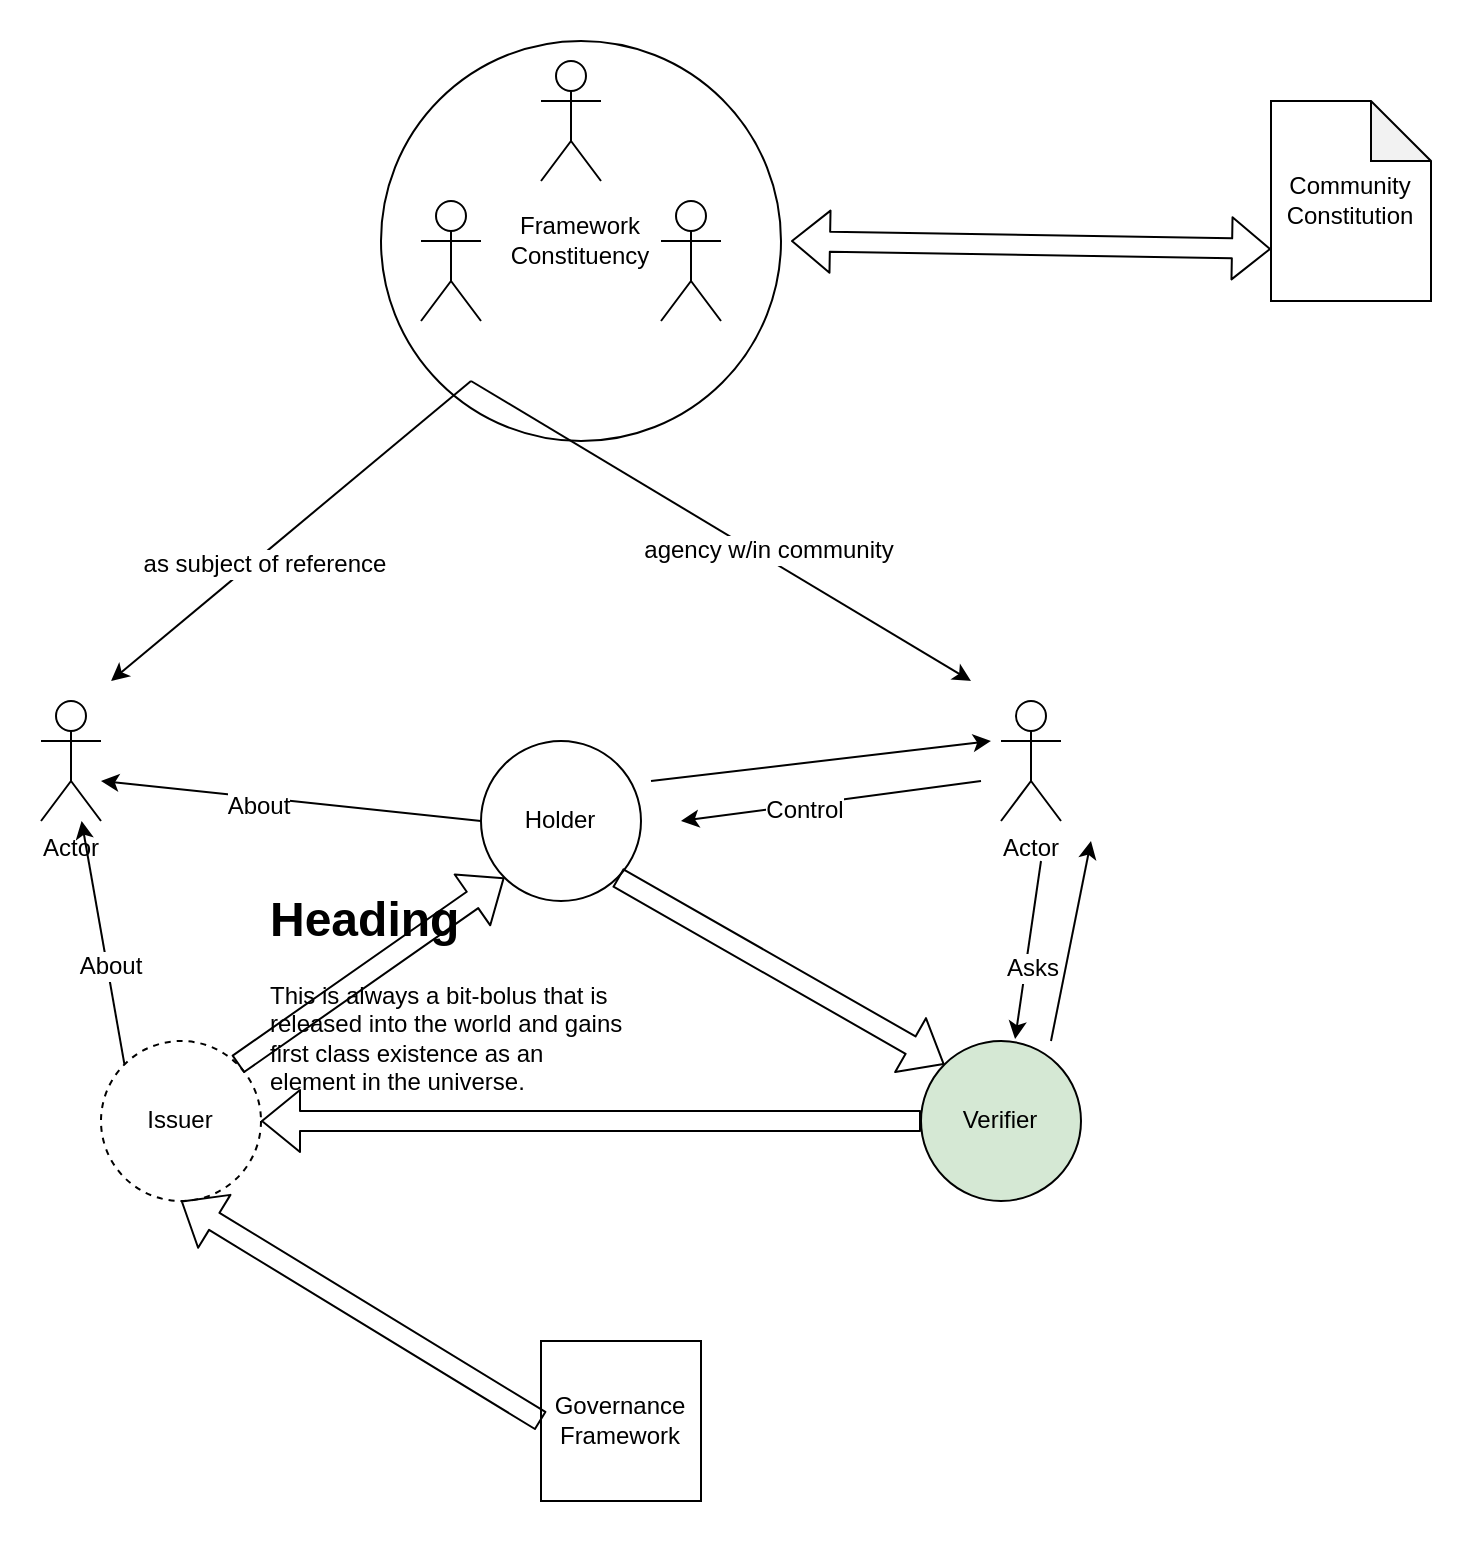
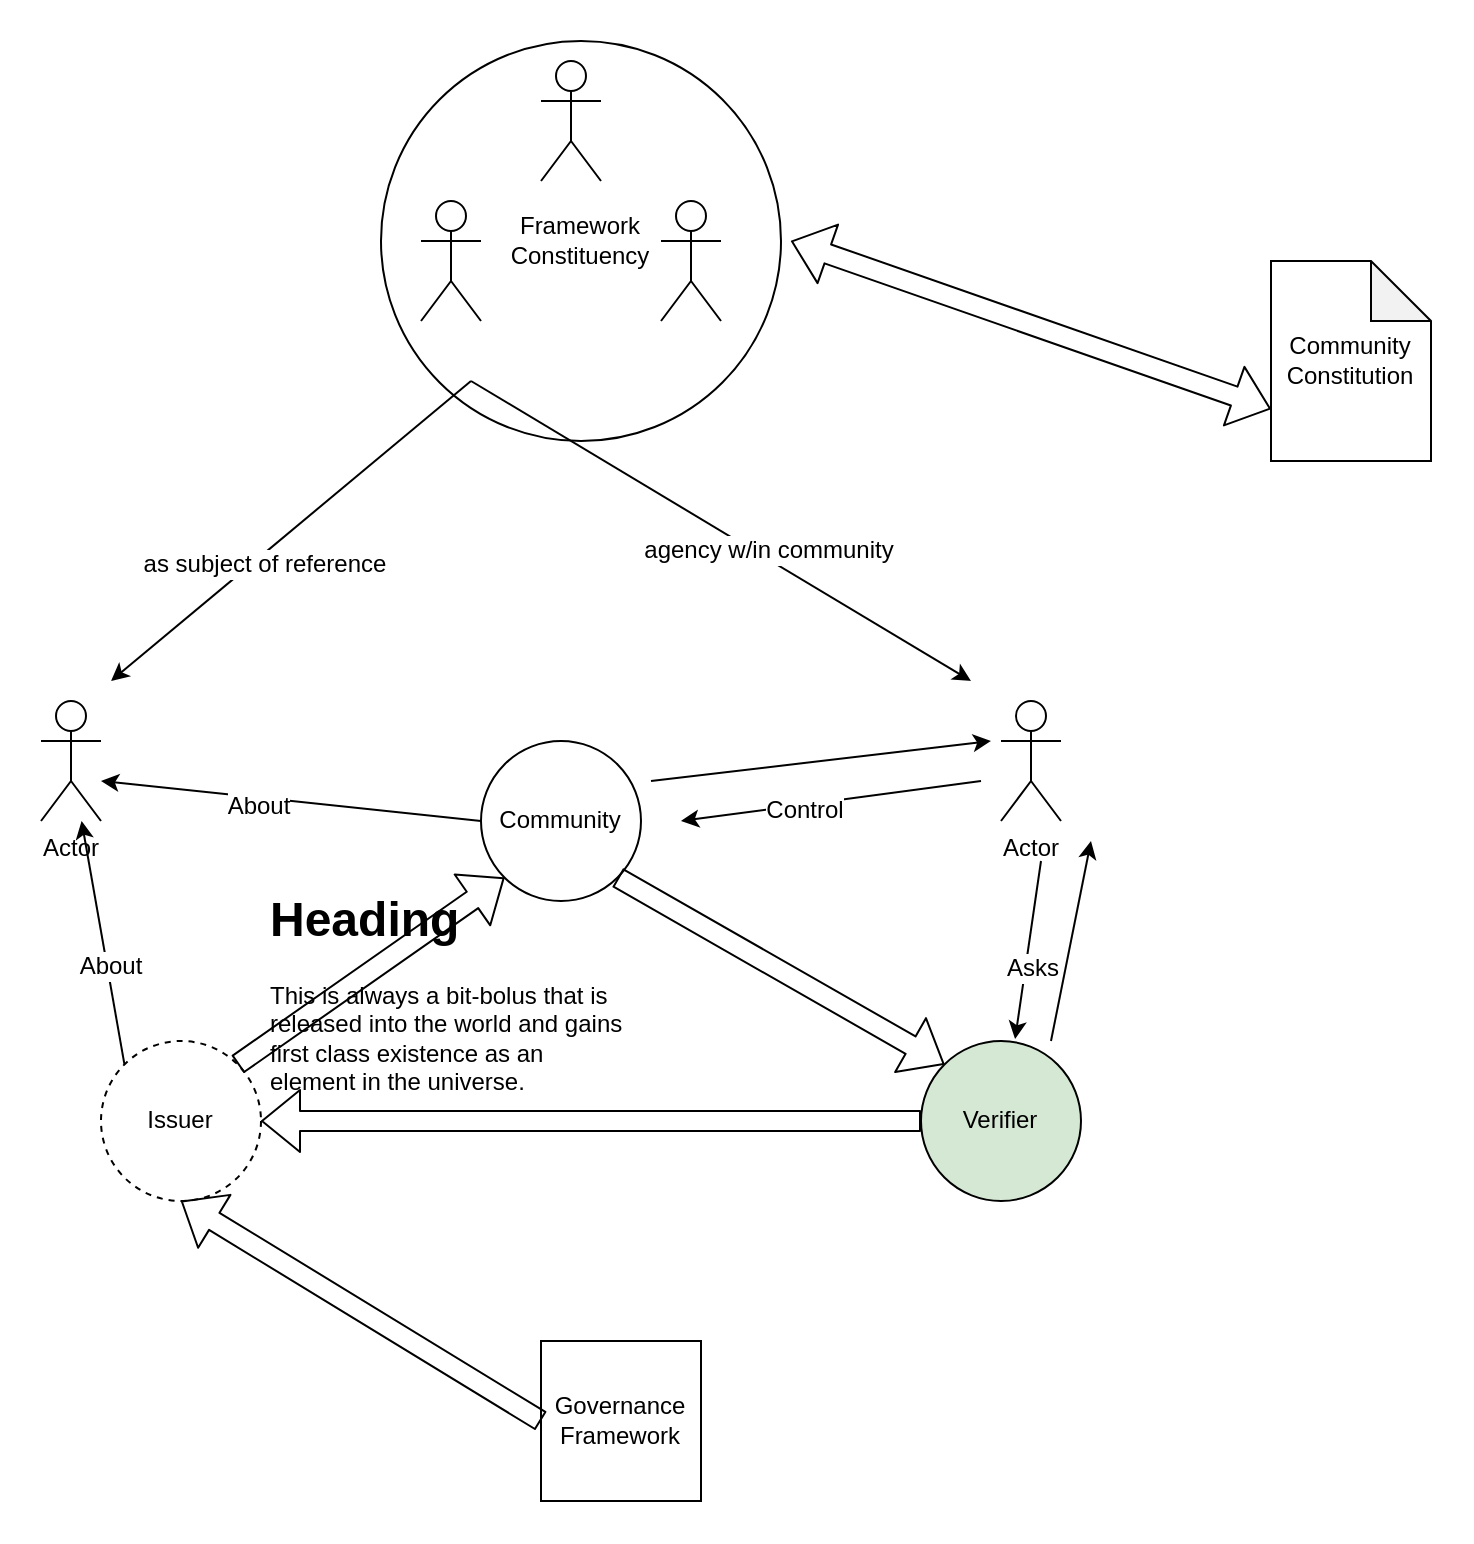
(1351, 201) -> (1351, 361)
(561, 821) -> (561, 821)
